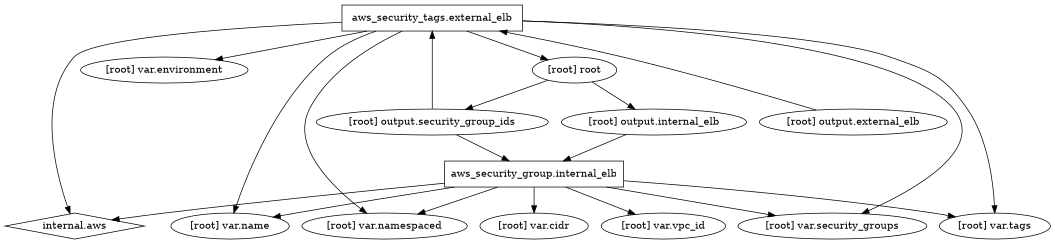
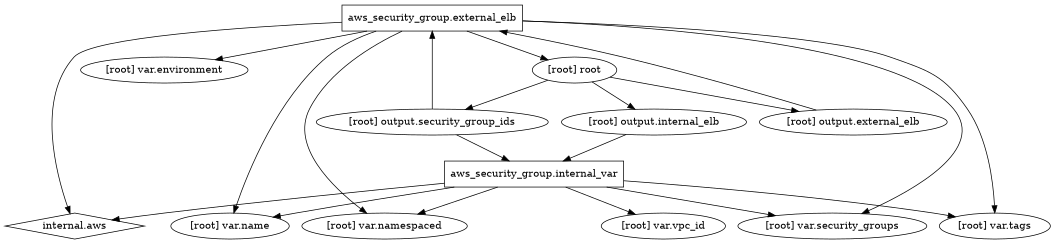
(432, 18) -> (432, 18)
none -> (701, 94)
(534, 174) -> (534, 174)
(534, 226) -> none
